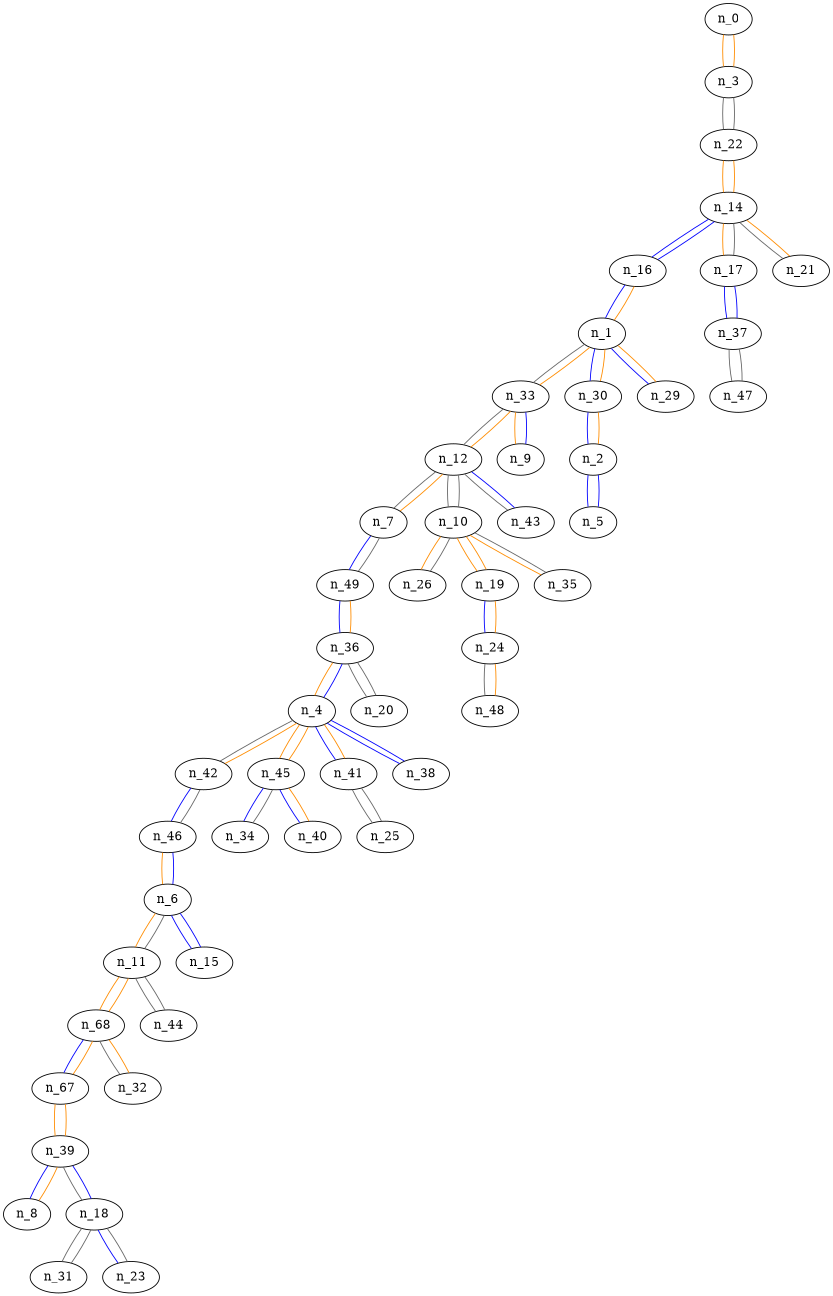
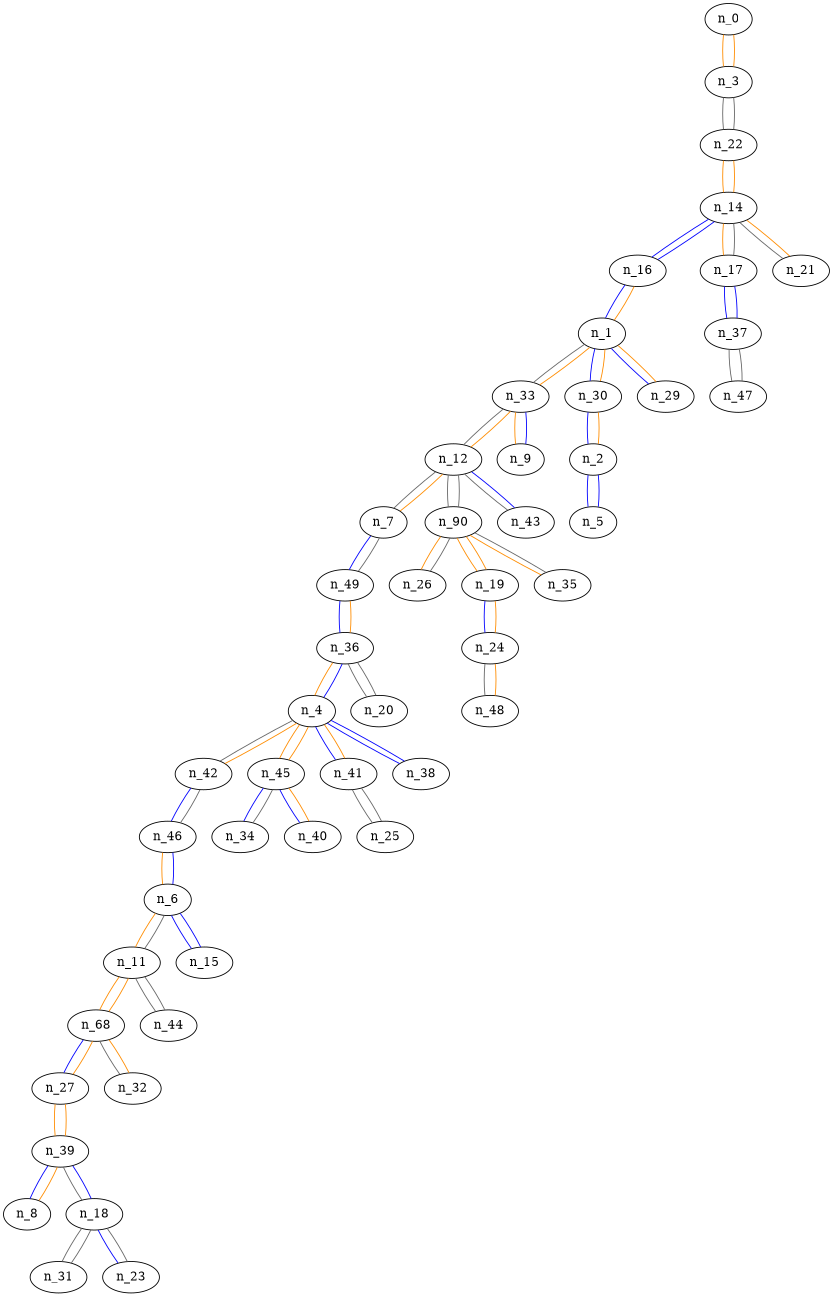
(453, 522) -> (453, 522)
(60, 1089) -> (60, 1089)
